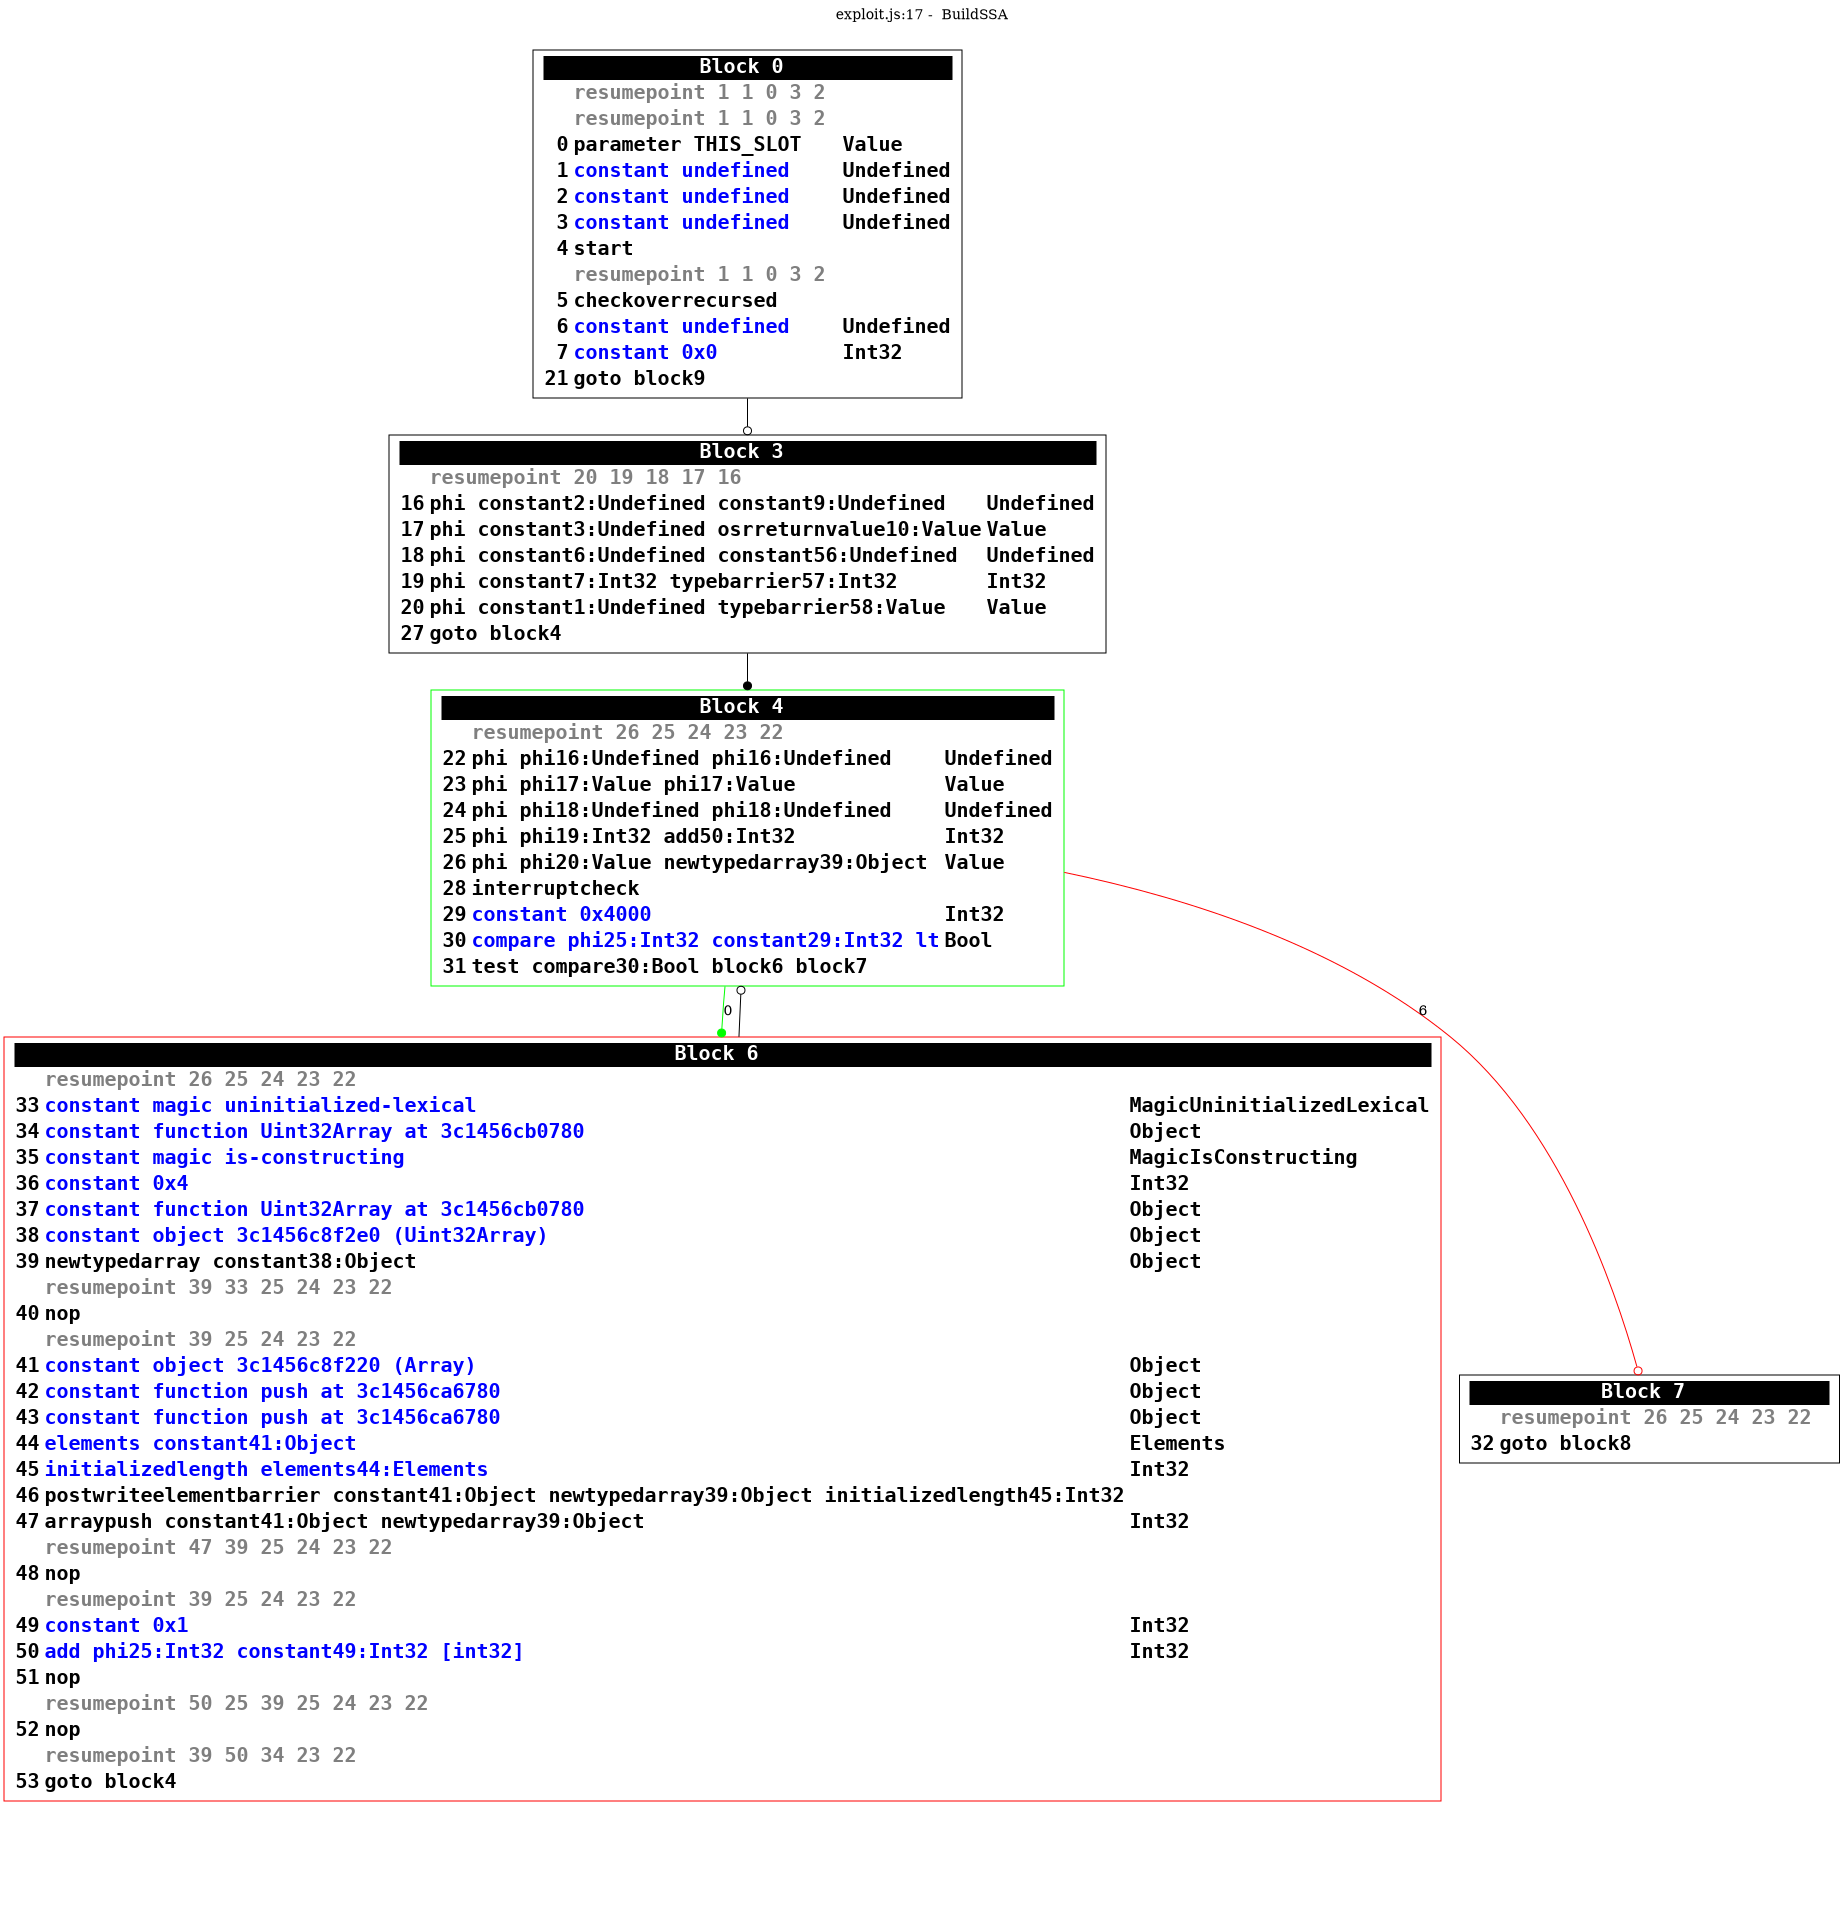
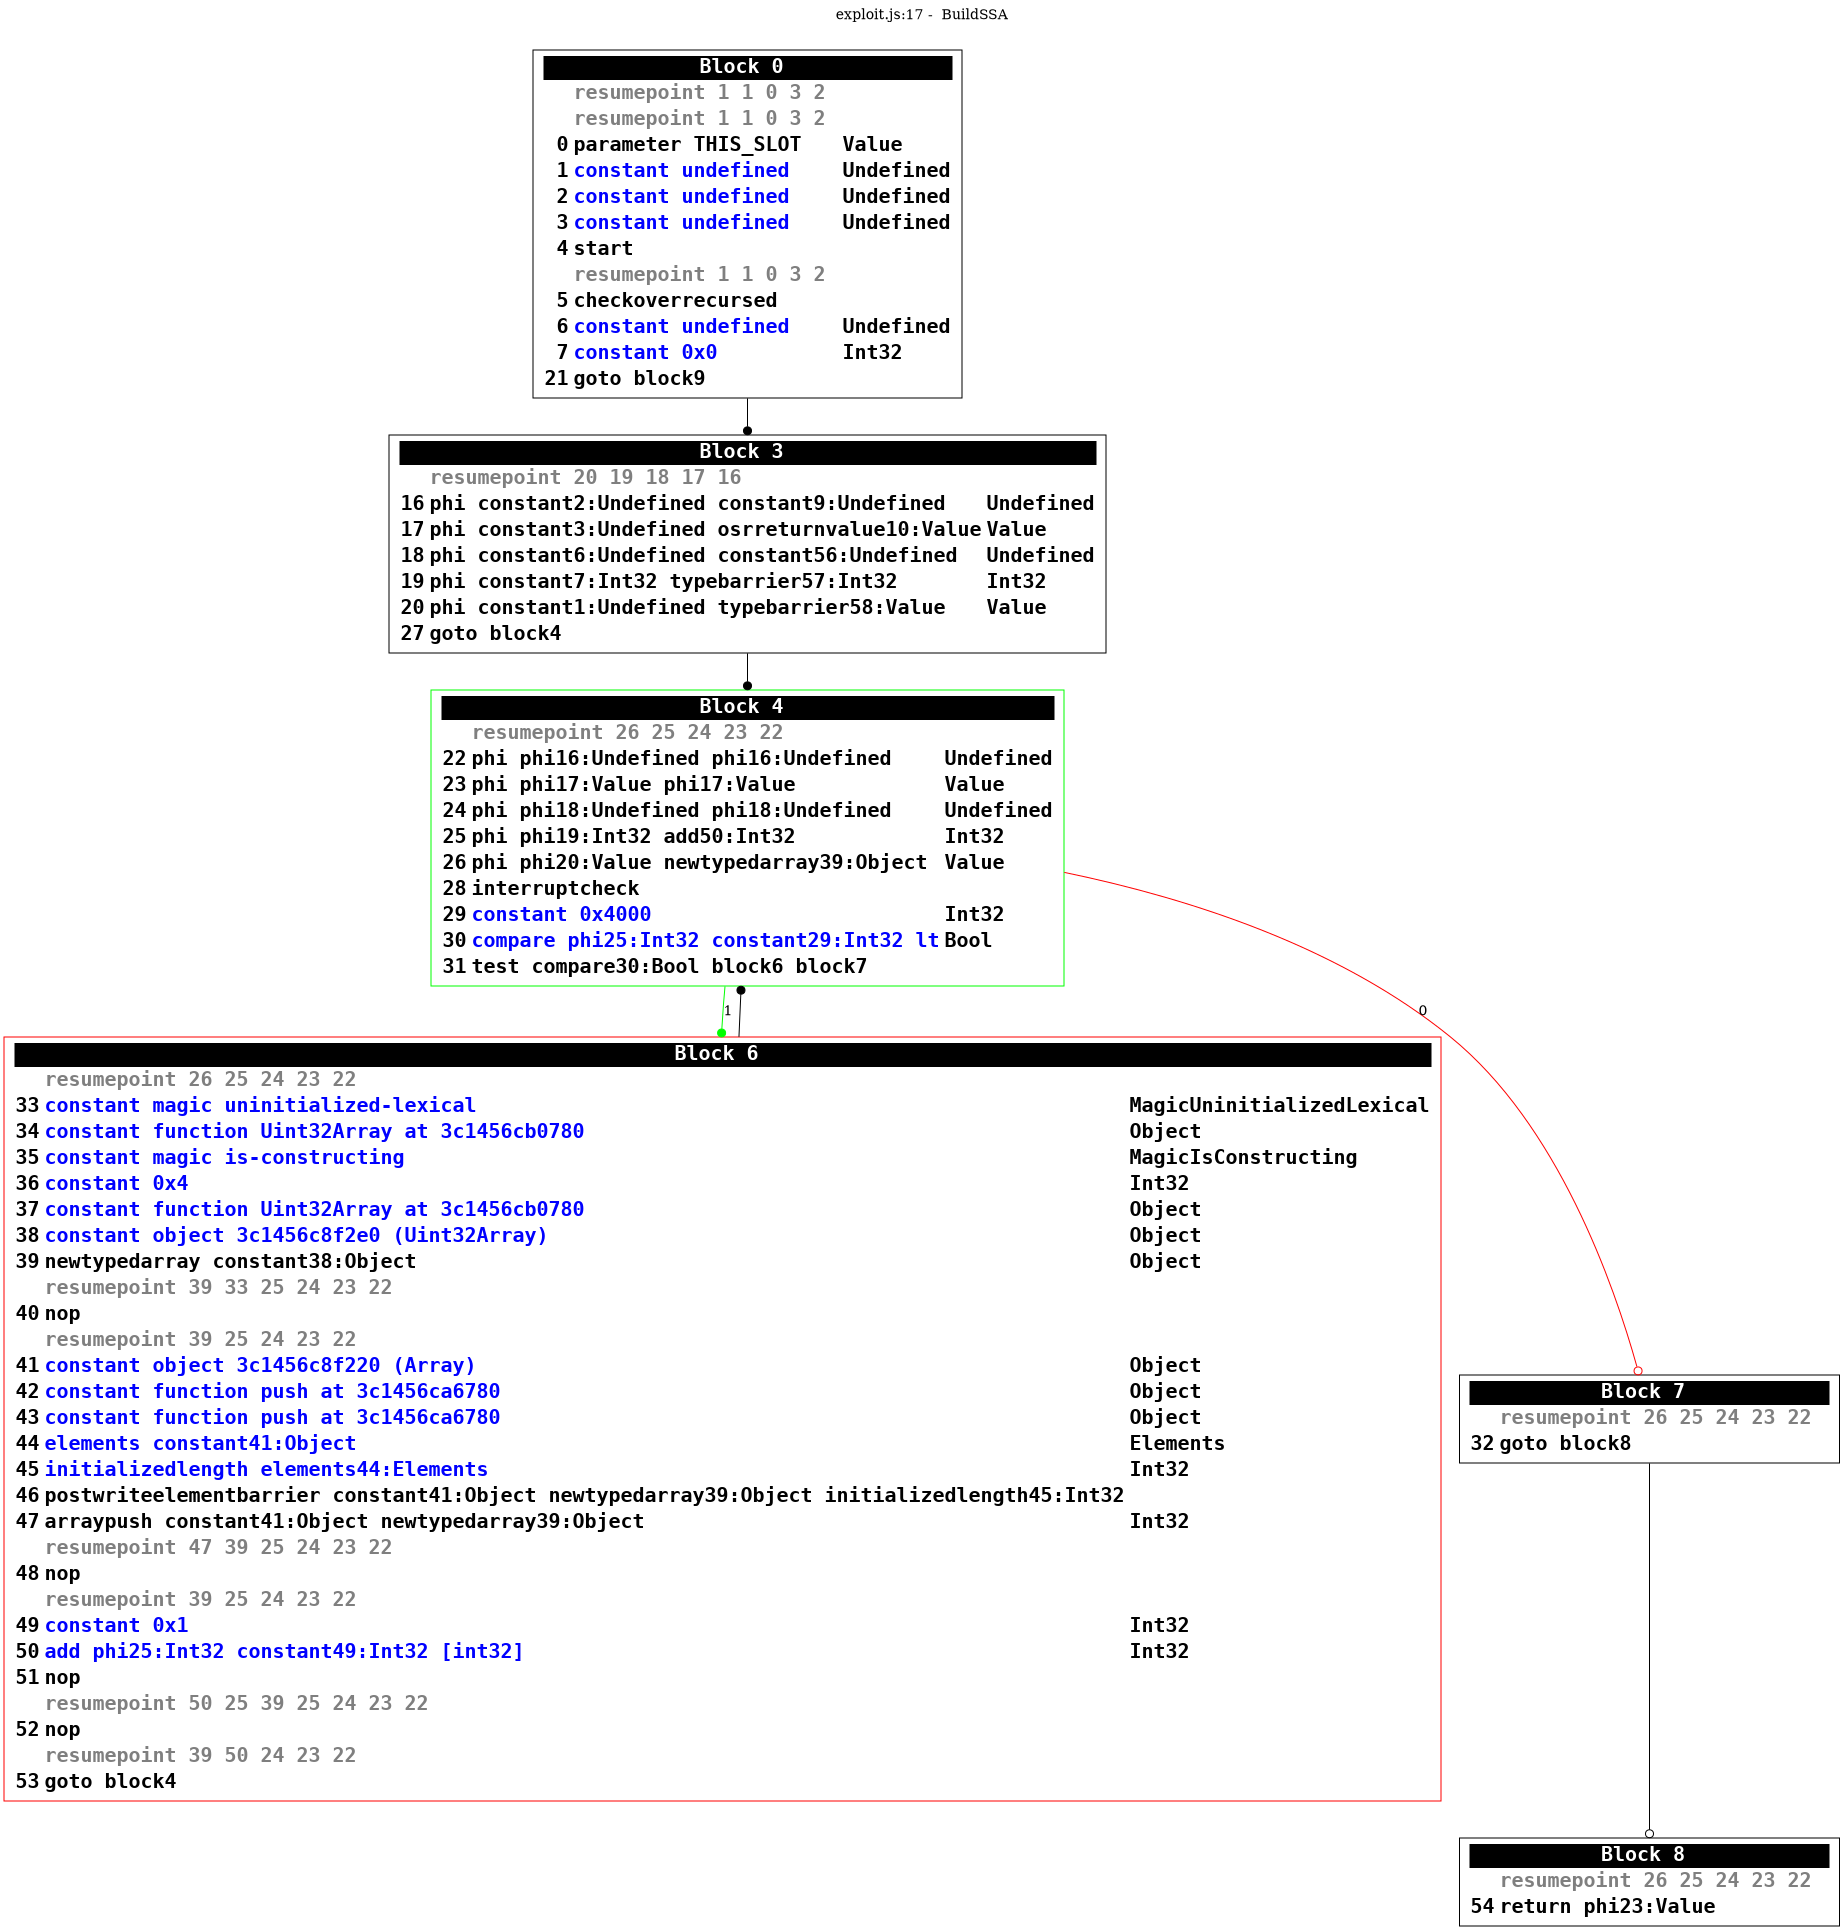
(748, 413) -> (748, 413)
(728, 1012) -> (728, 1012)
(1424, 1012) -> (1424, 1012)
(740, 1016) -> (740, 1016)
(207, 1756) -> (207, 1756)
none -> (1650, 1882)
